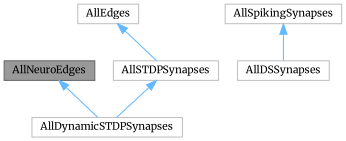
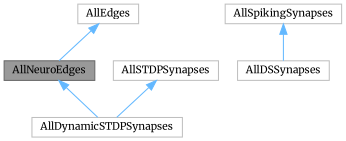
(141, 46) -> (75, 46)
